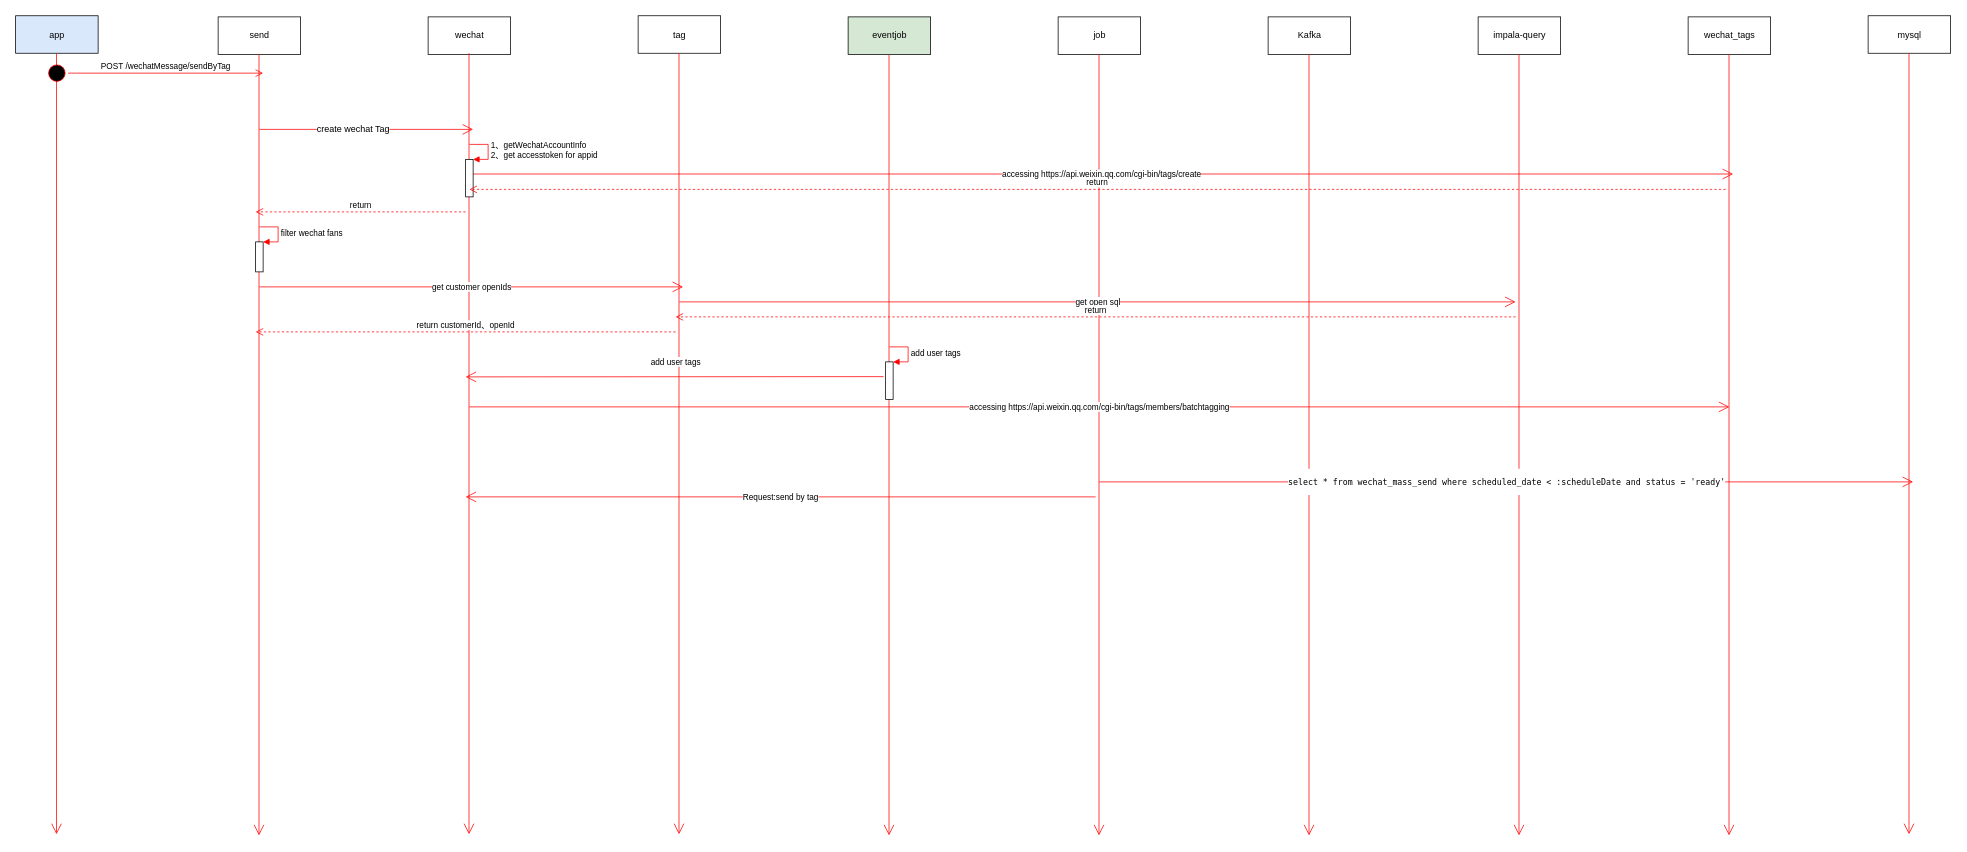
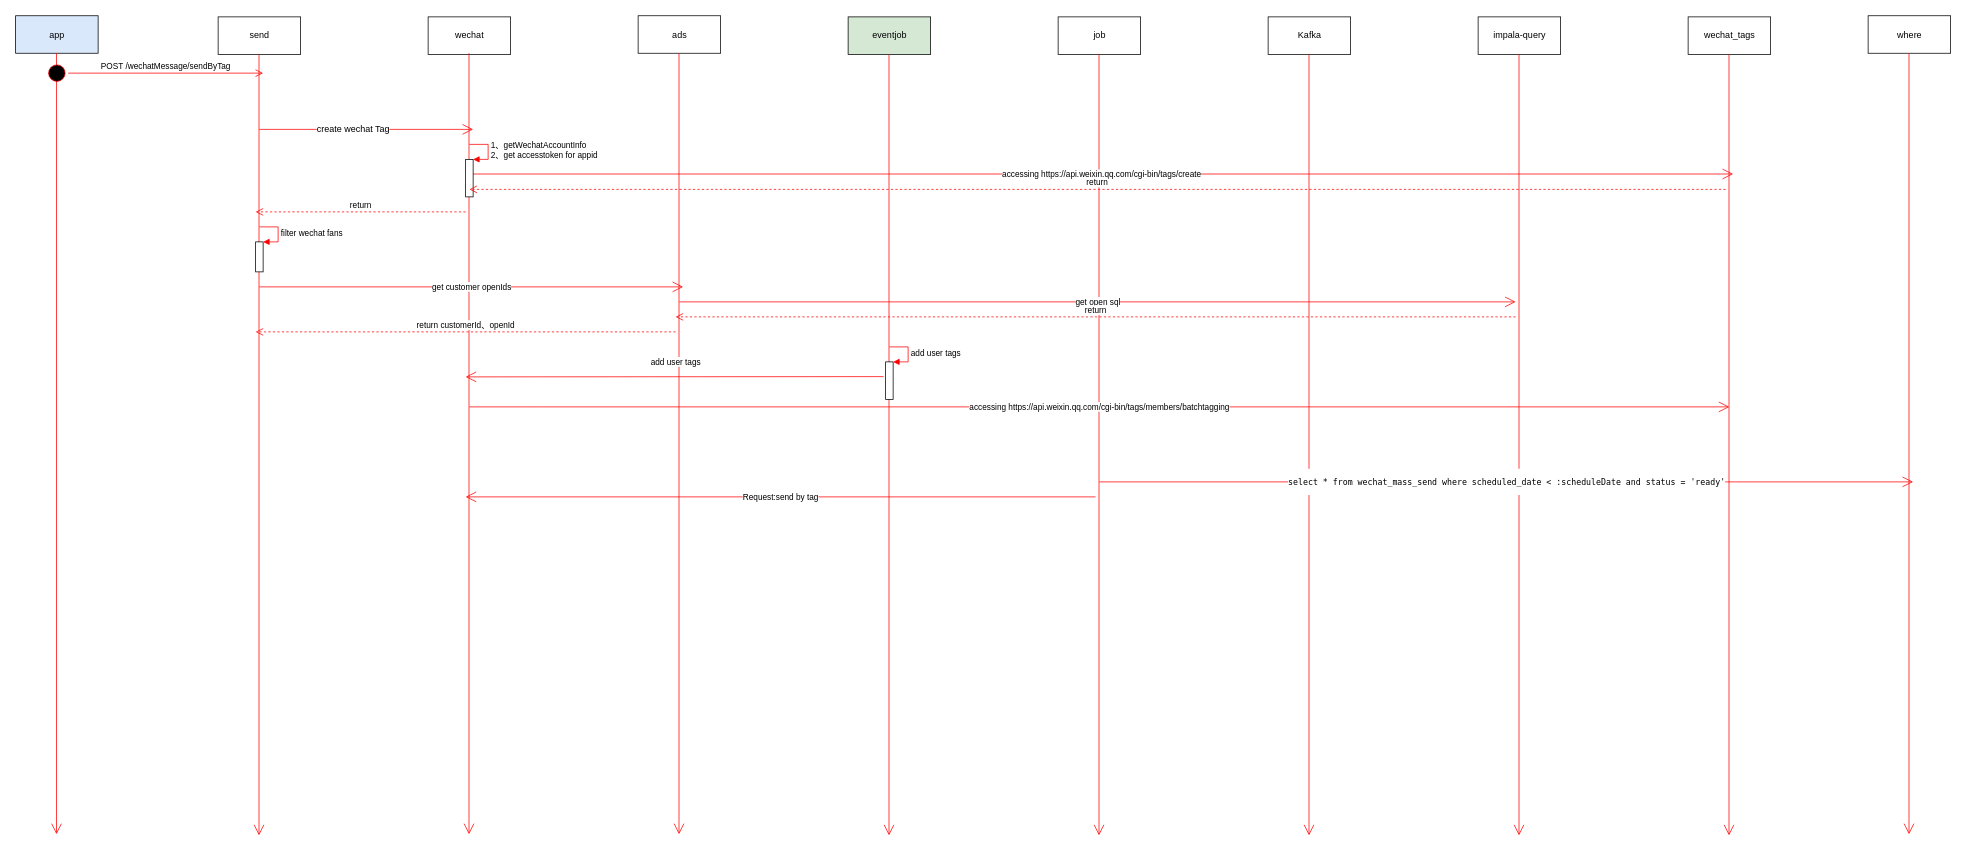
(680, 35) -> (680, 35)
(1910, 35) -> (1910, 35)
